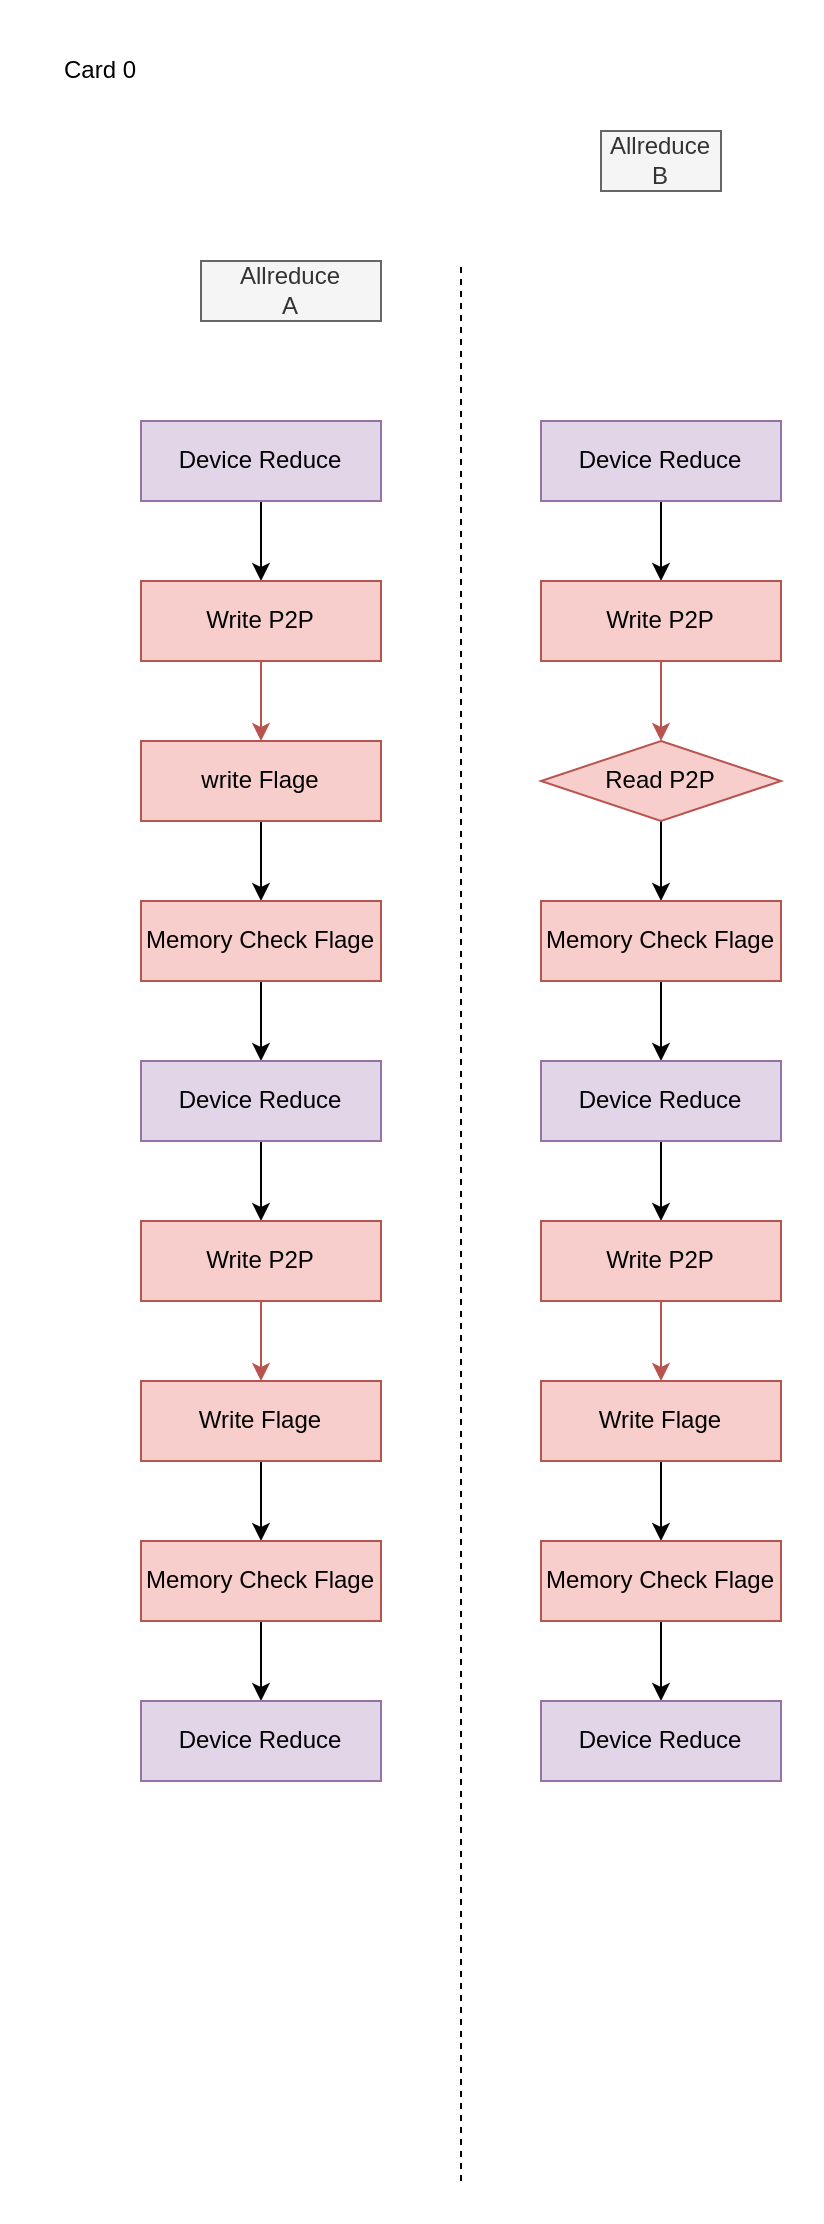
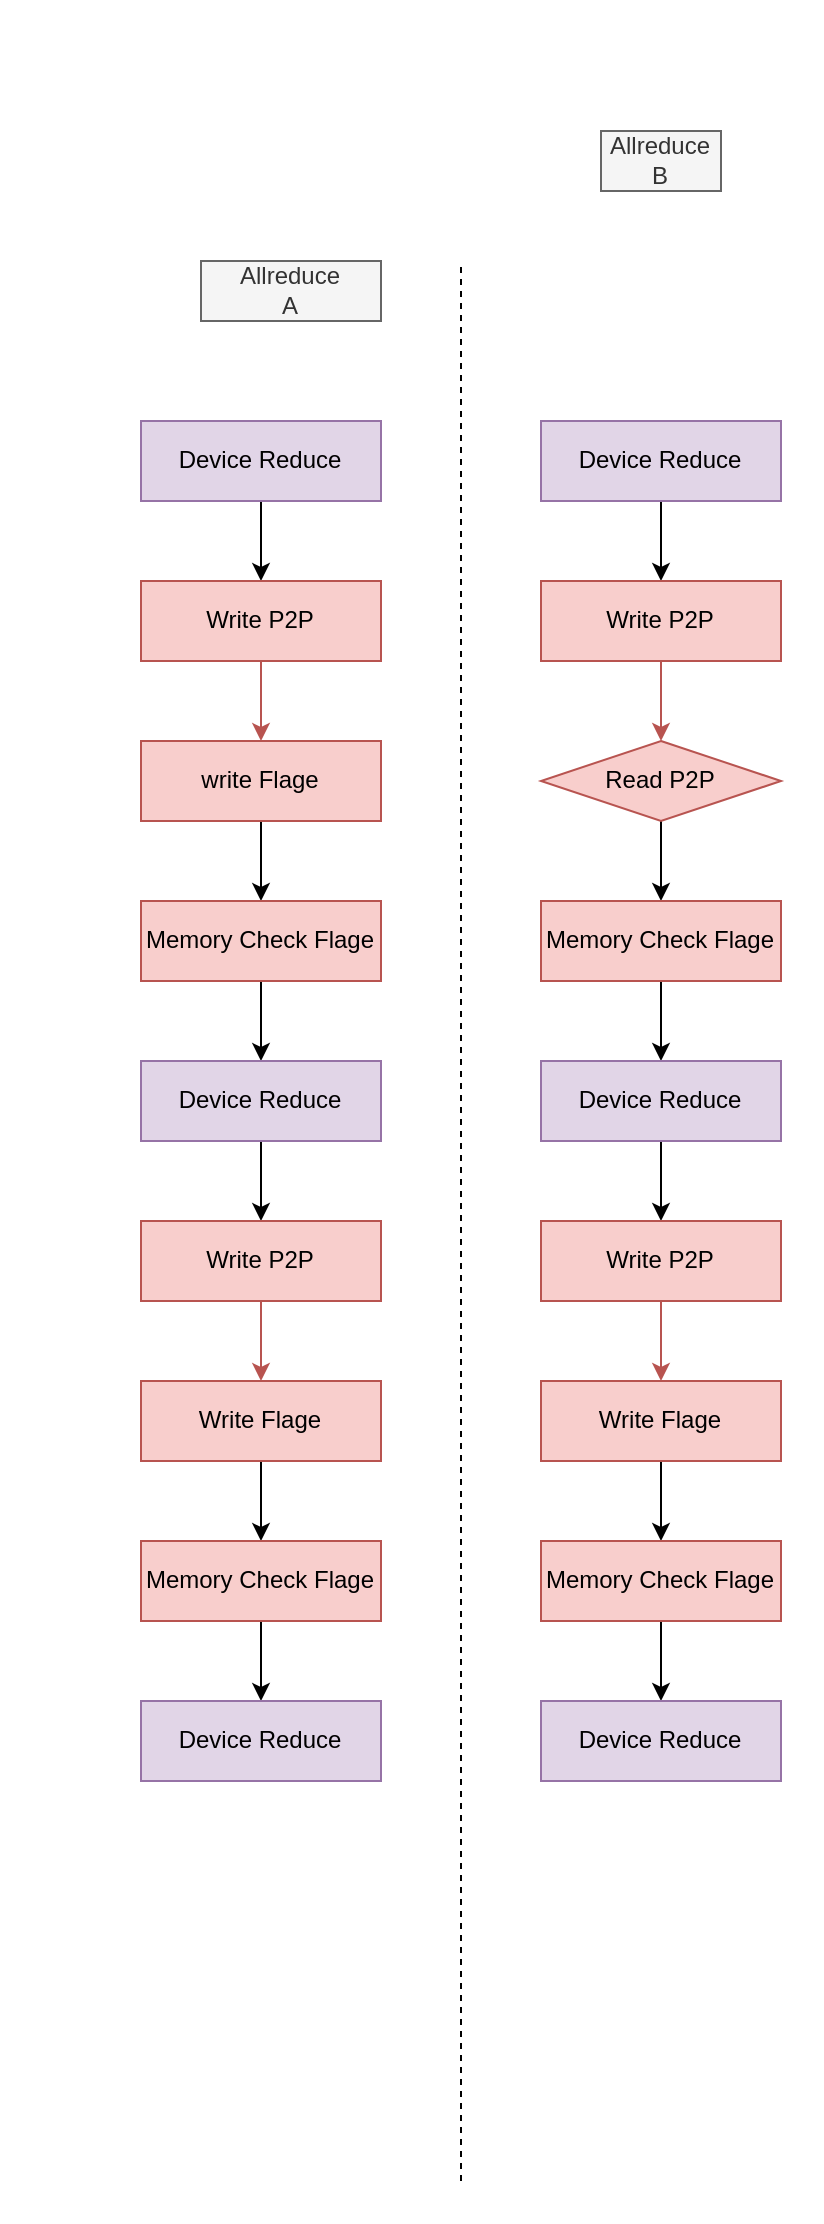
(101, 71) -> none
